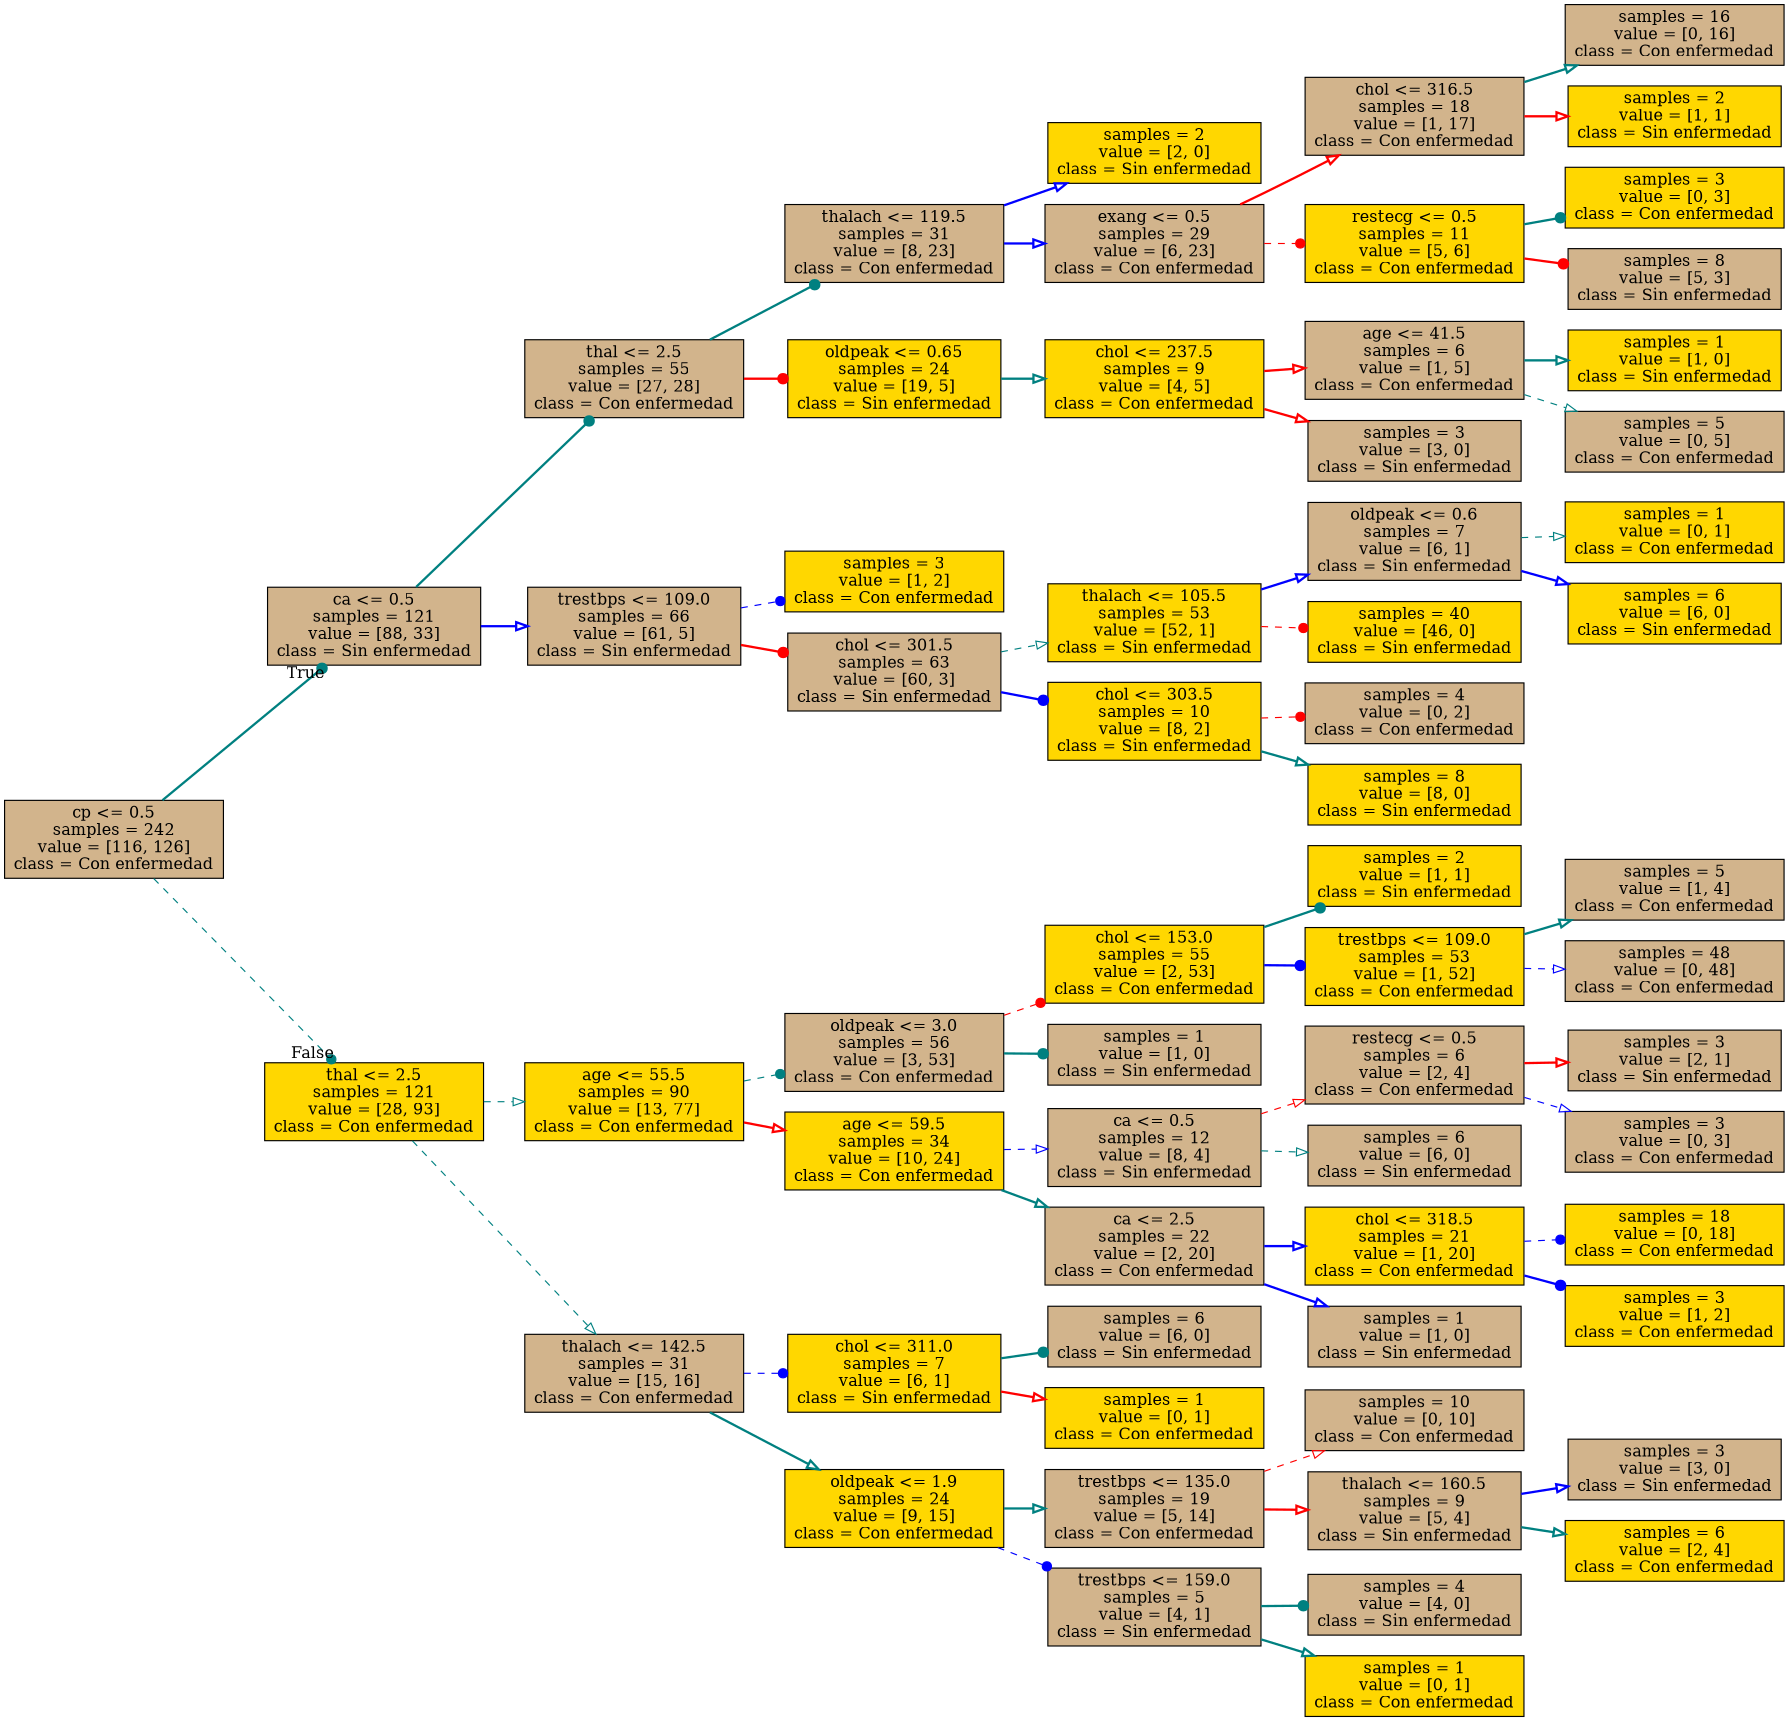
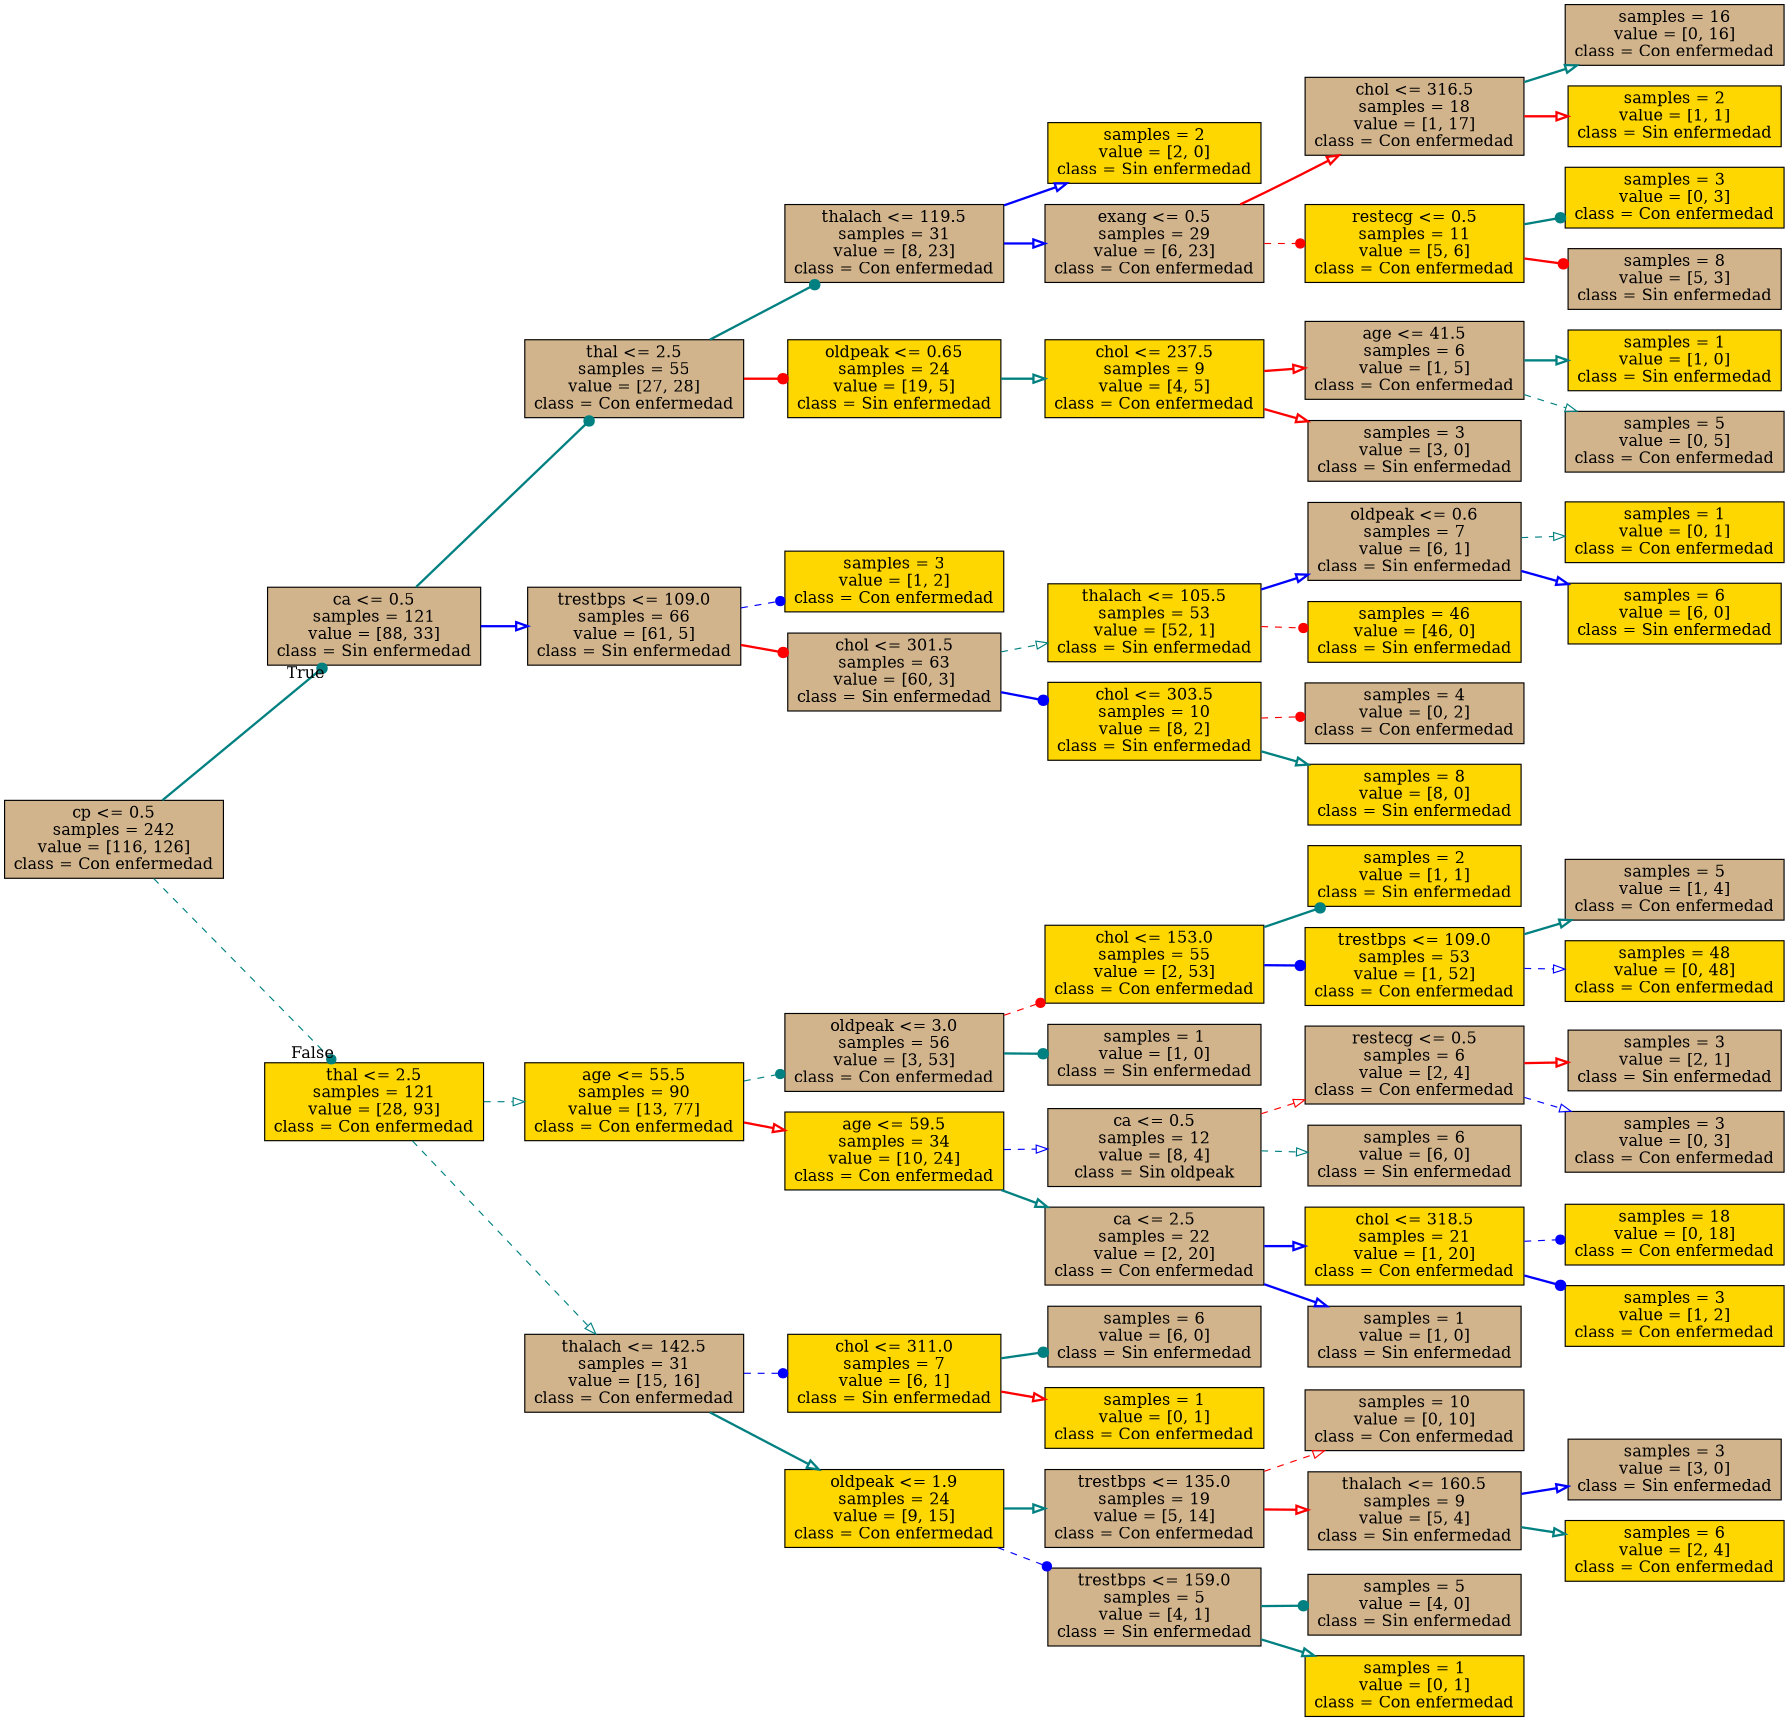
(1415, 632) -> (1415, 632)
(1675, 971) -> (1675, 971)
(1154, 1148) -> (1154, 1148)
(1415, 1605) -> (1415, 1605)
